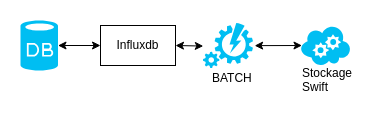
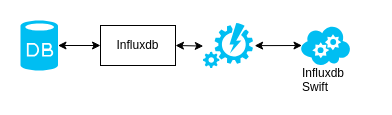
(241, 78) -> none
(329, 81) -> (328, 81)
